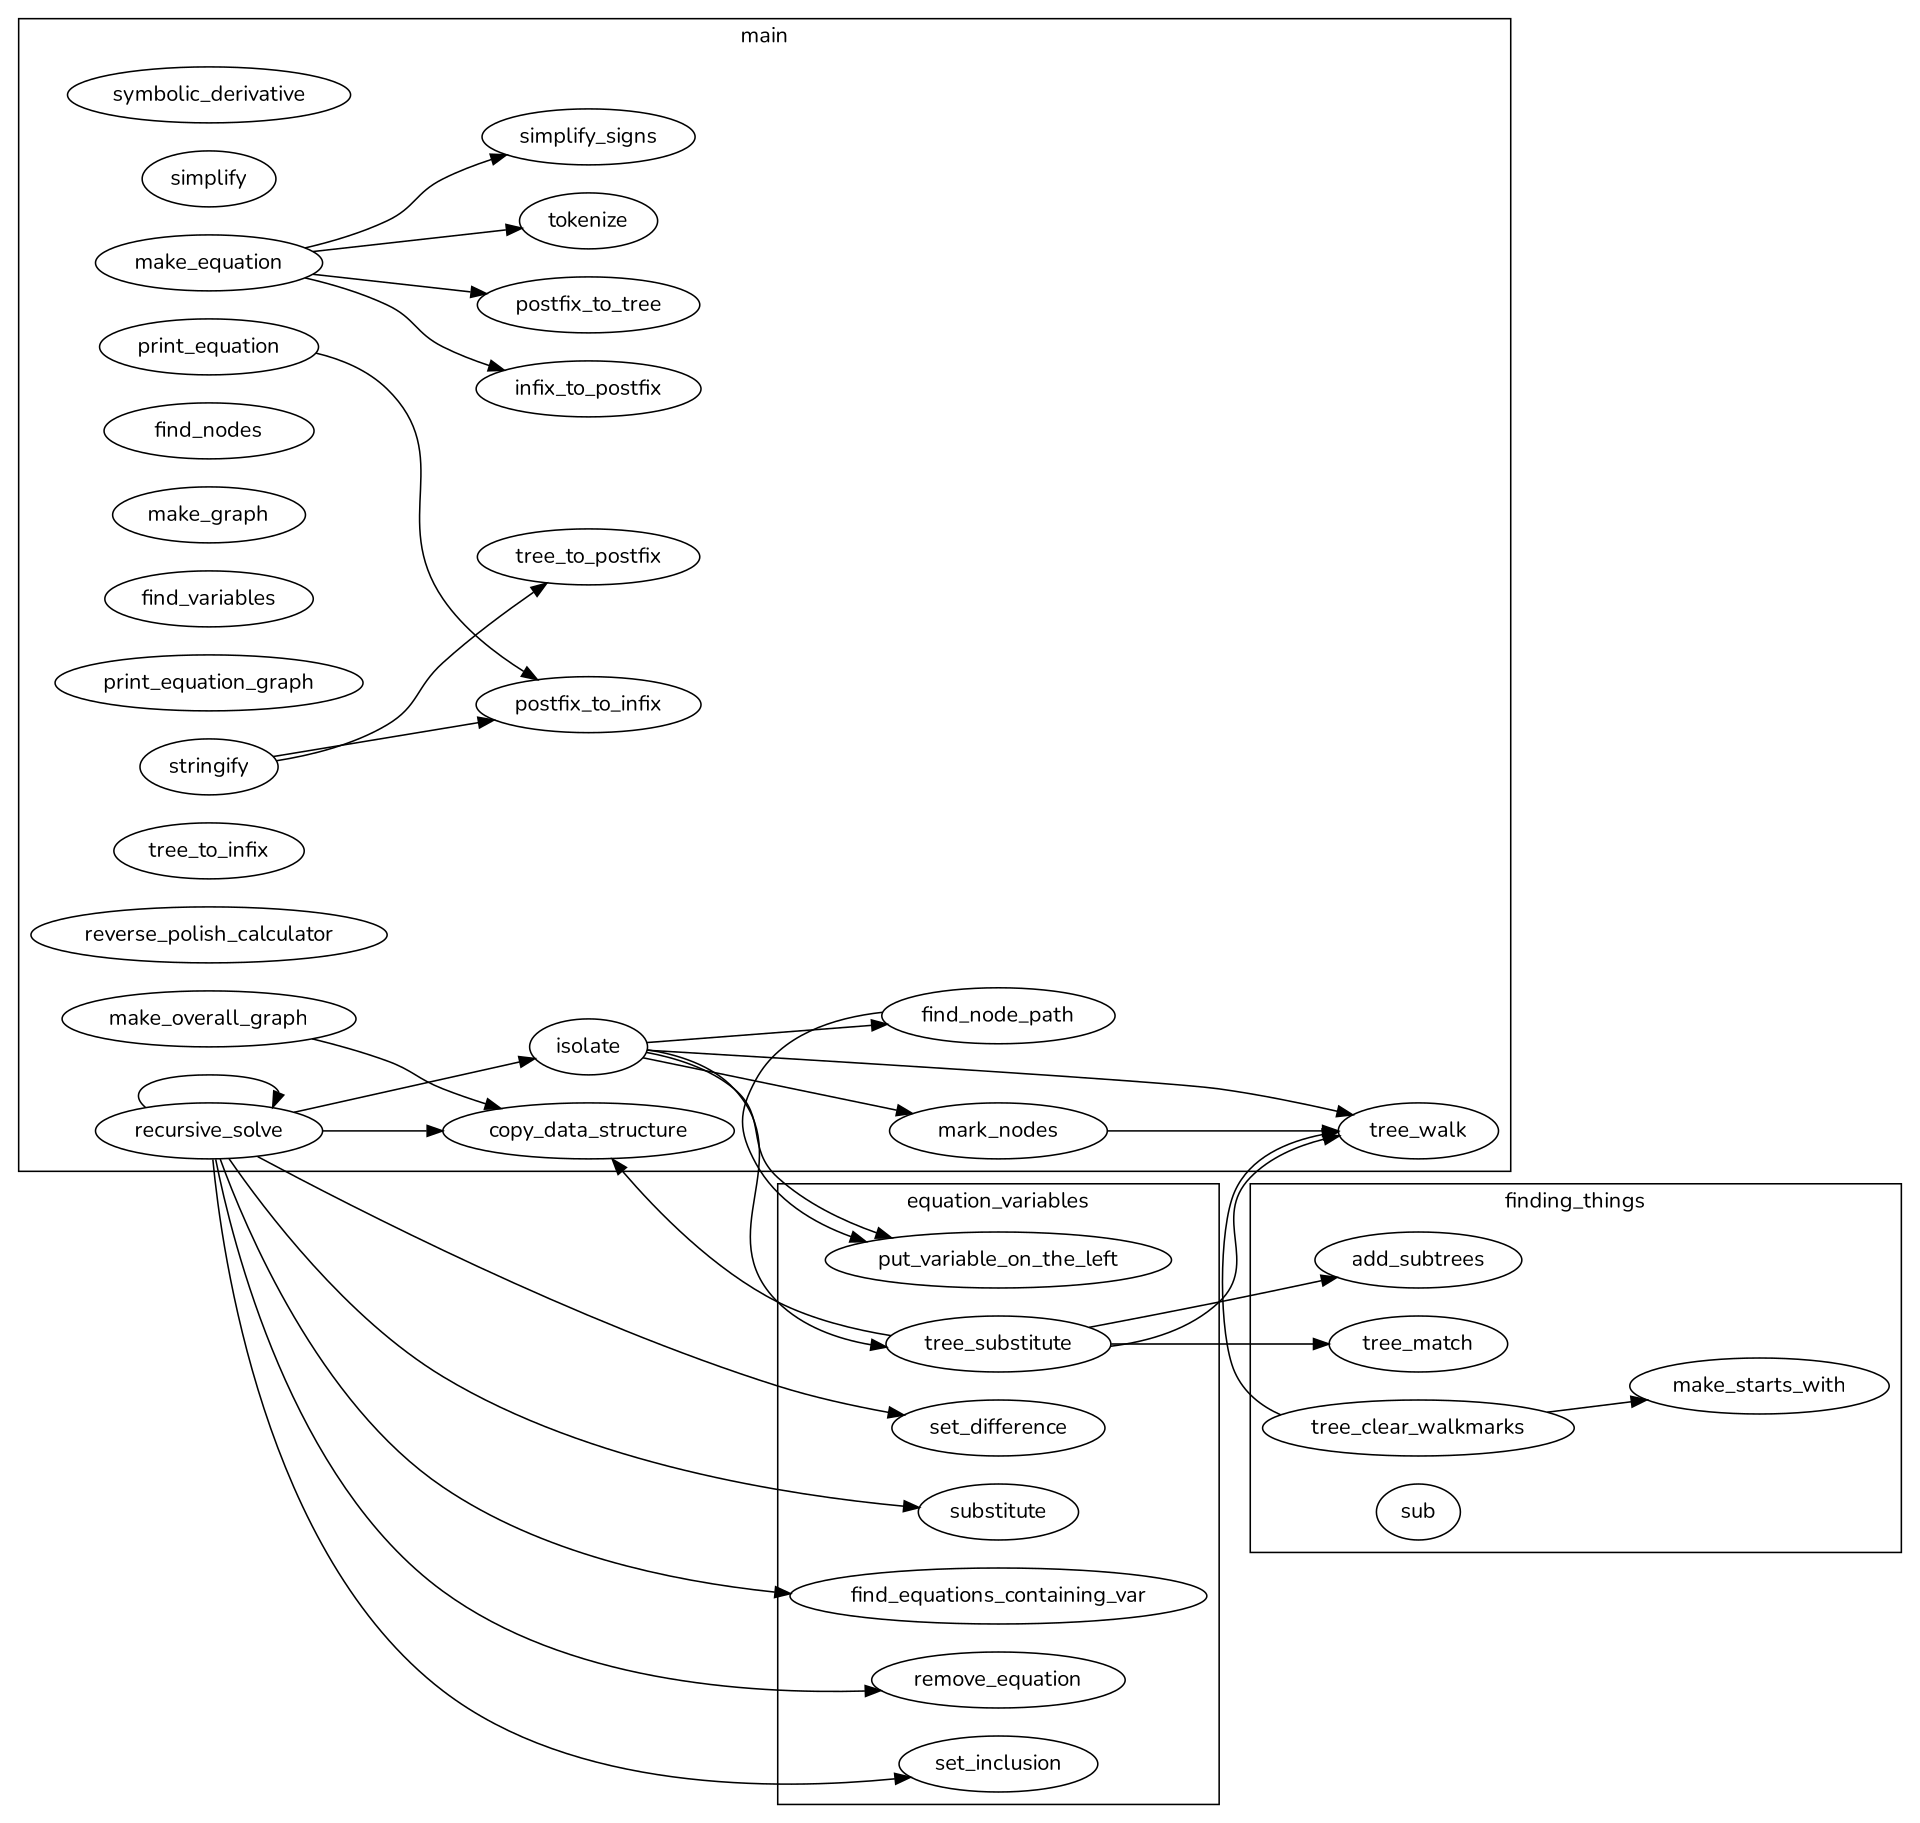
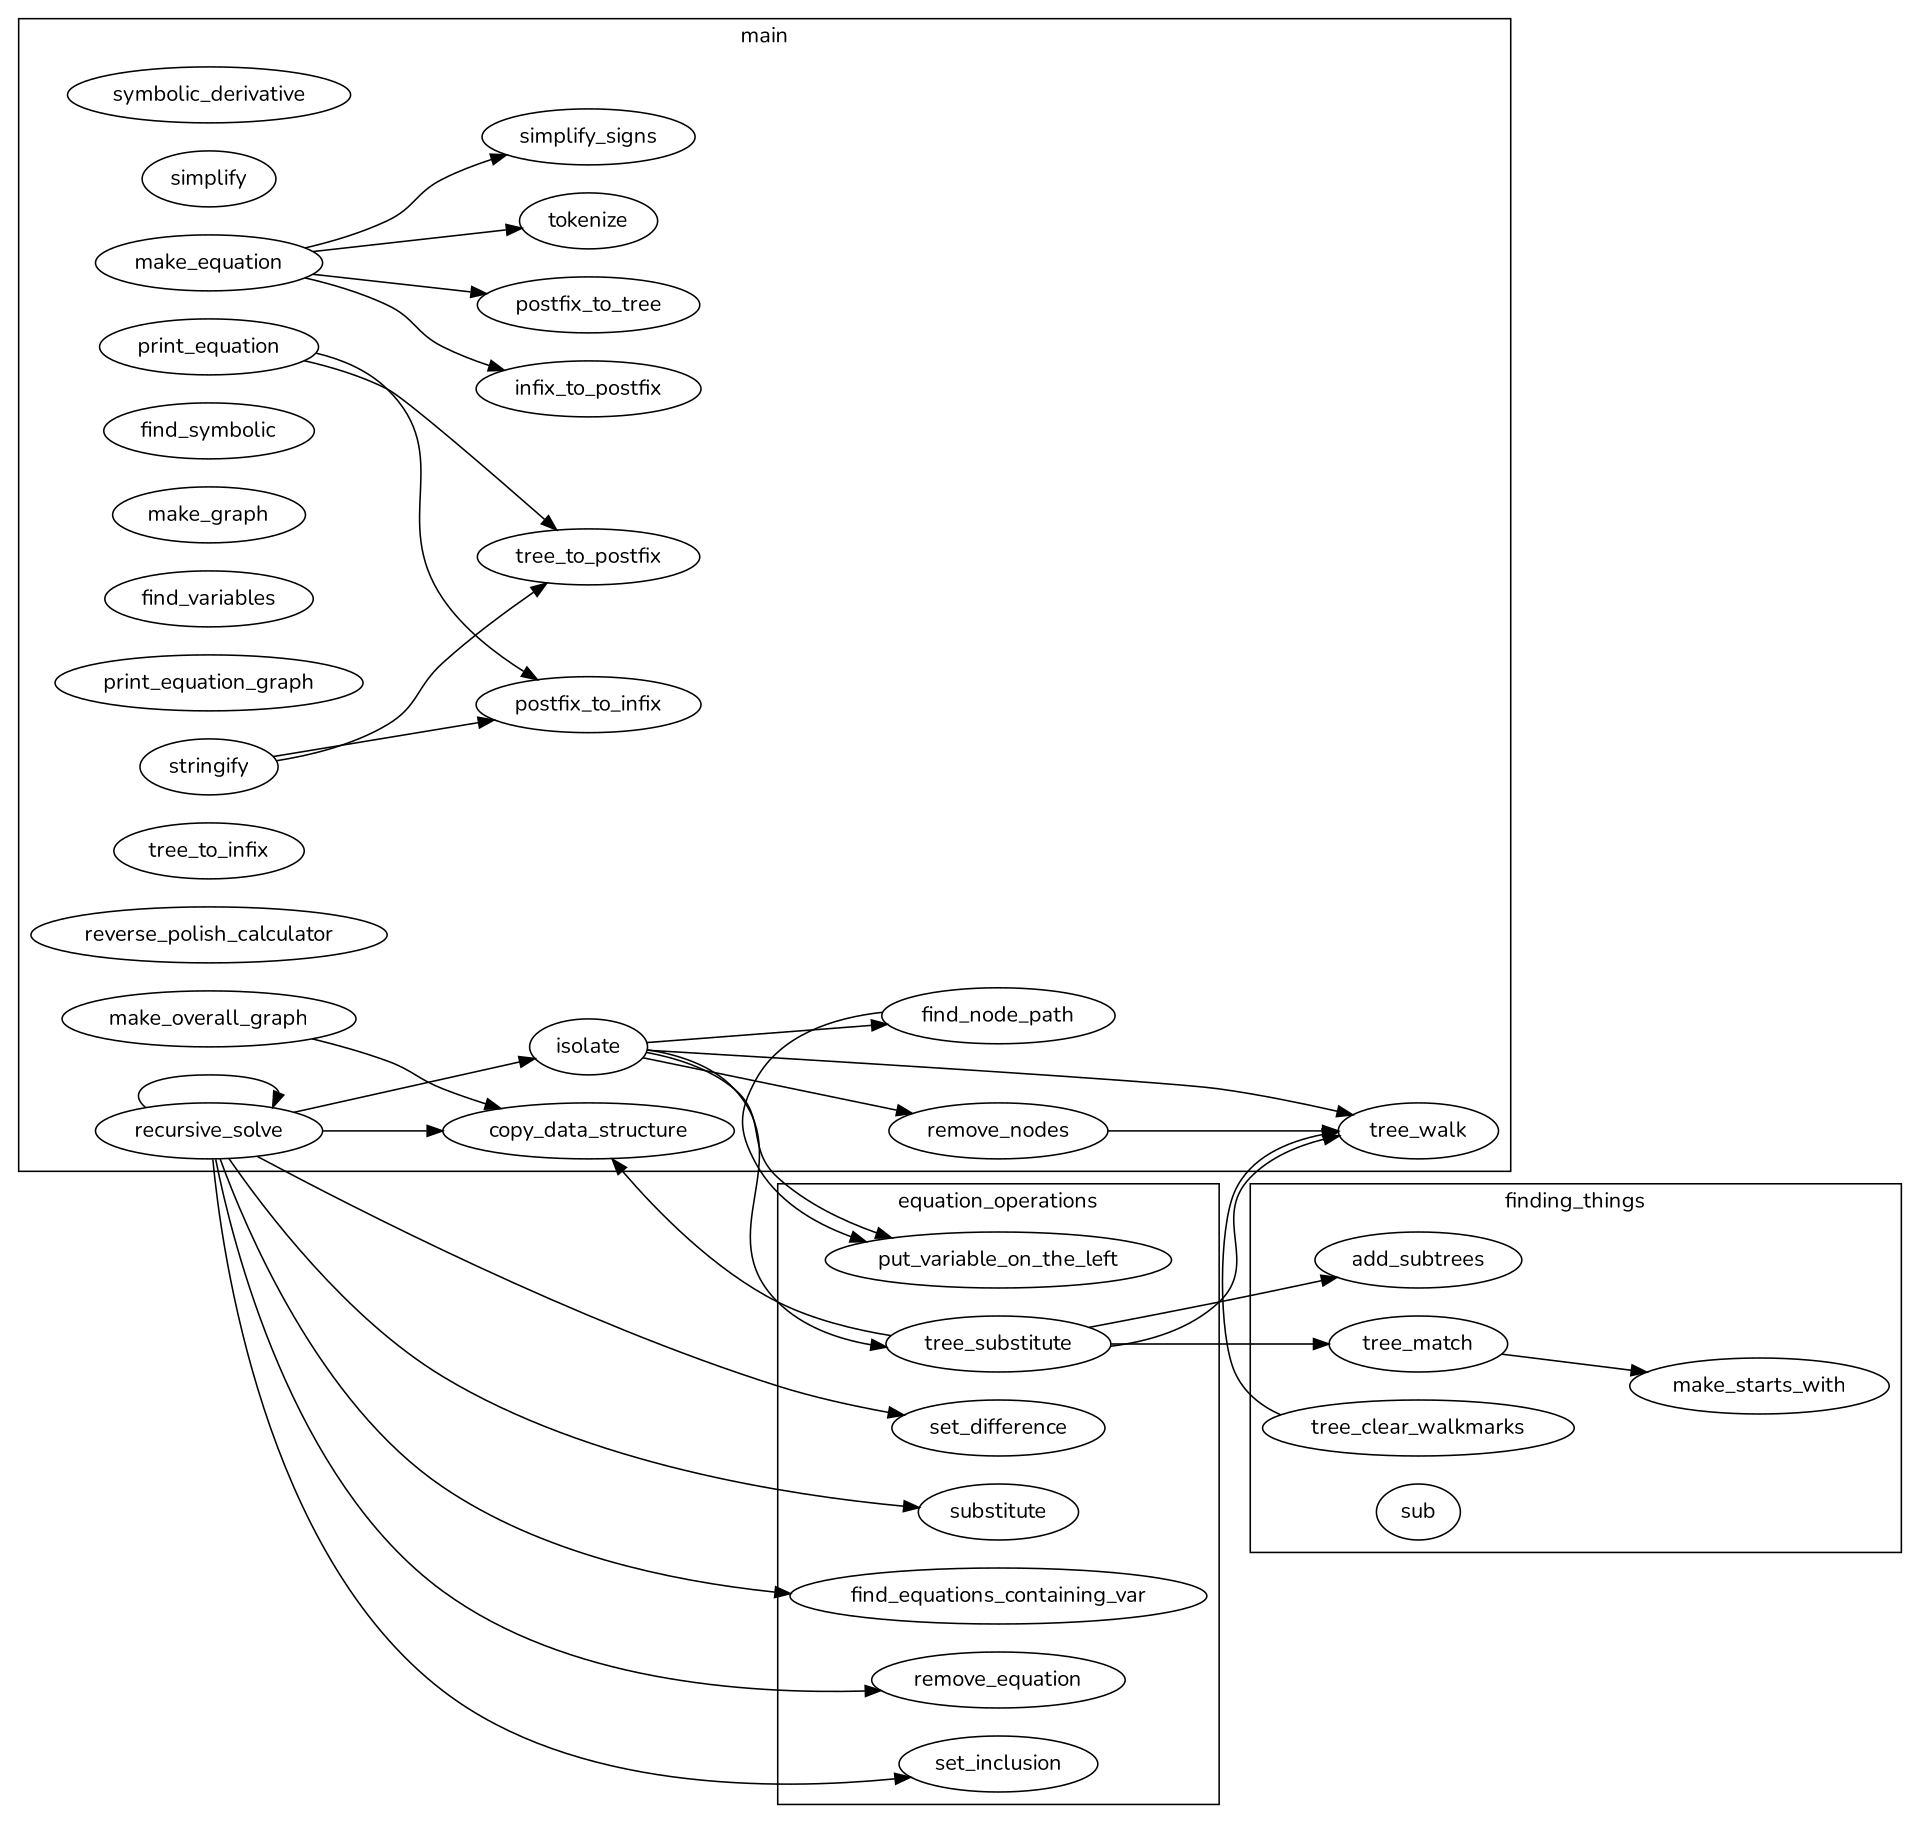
none -> (433, 424)
(209, 431) -> (209, 431)
(998, 1131) -> (998, 1131)
(998, 1202) -> (998, 1202)
(1589, 1407) -> (1566, 1362)
